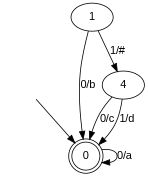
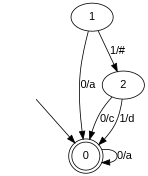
(88, 85) -> (88, 85)
(123, 85) -> (123, 85)
